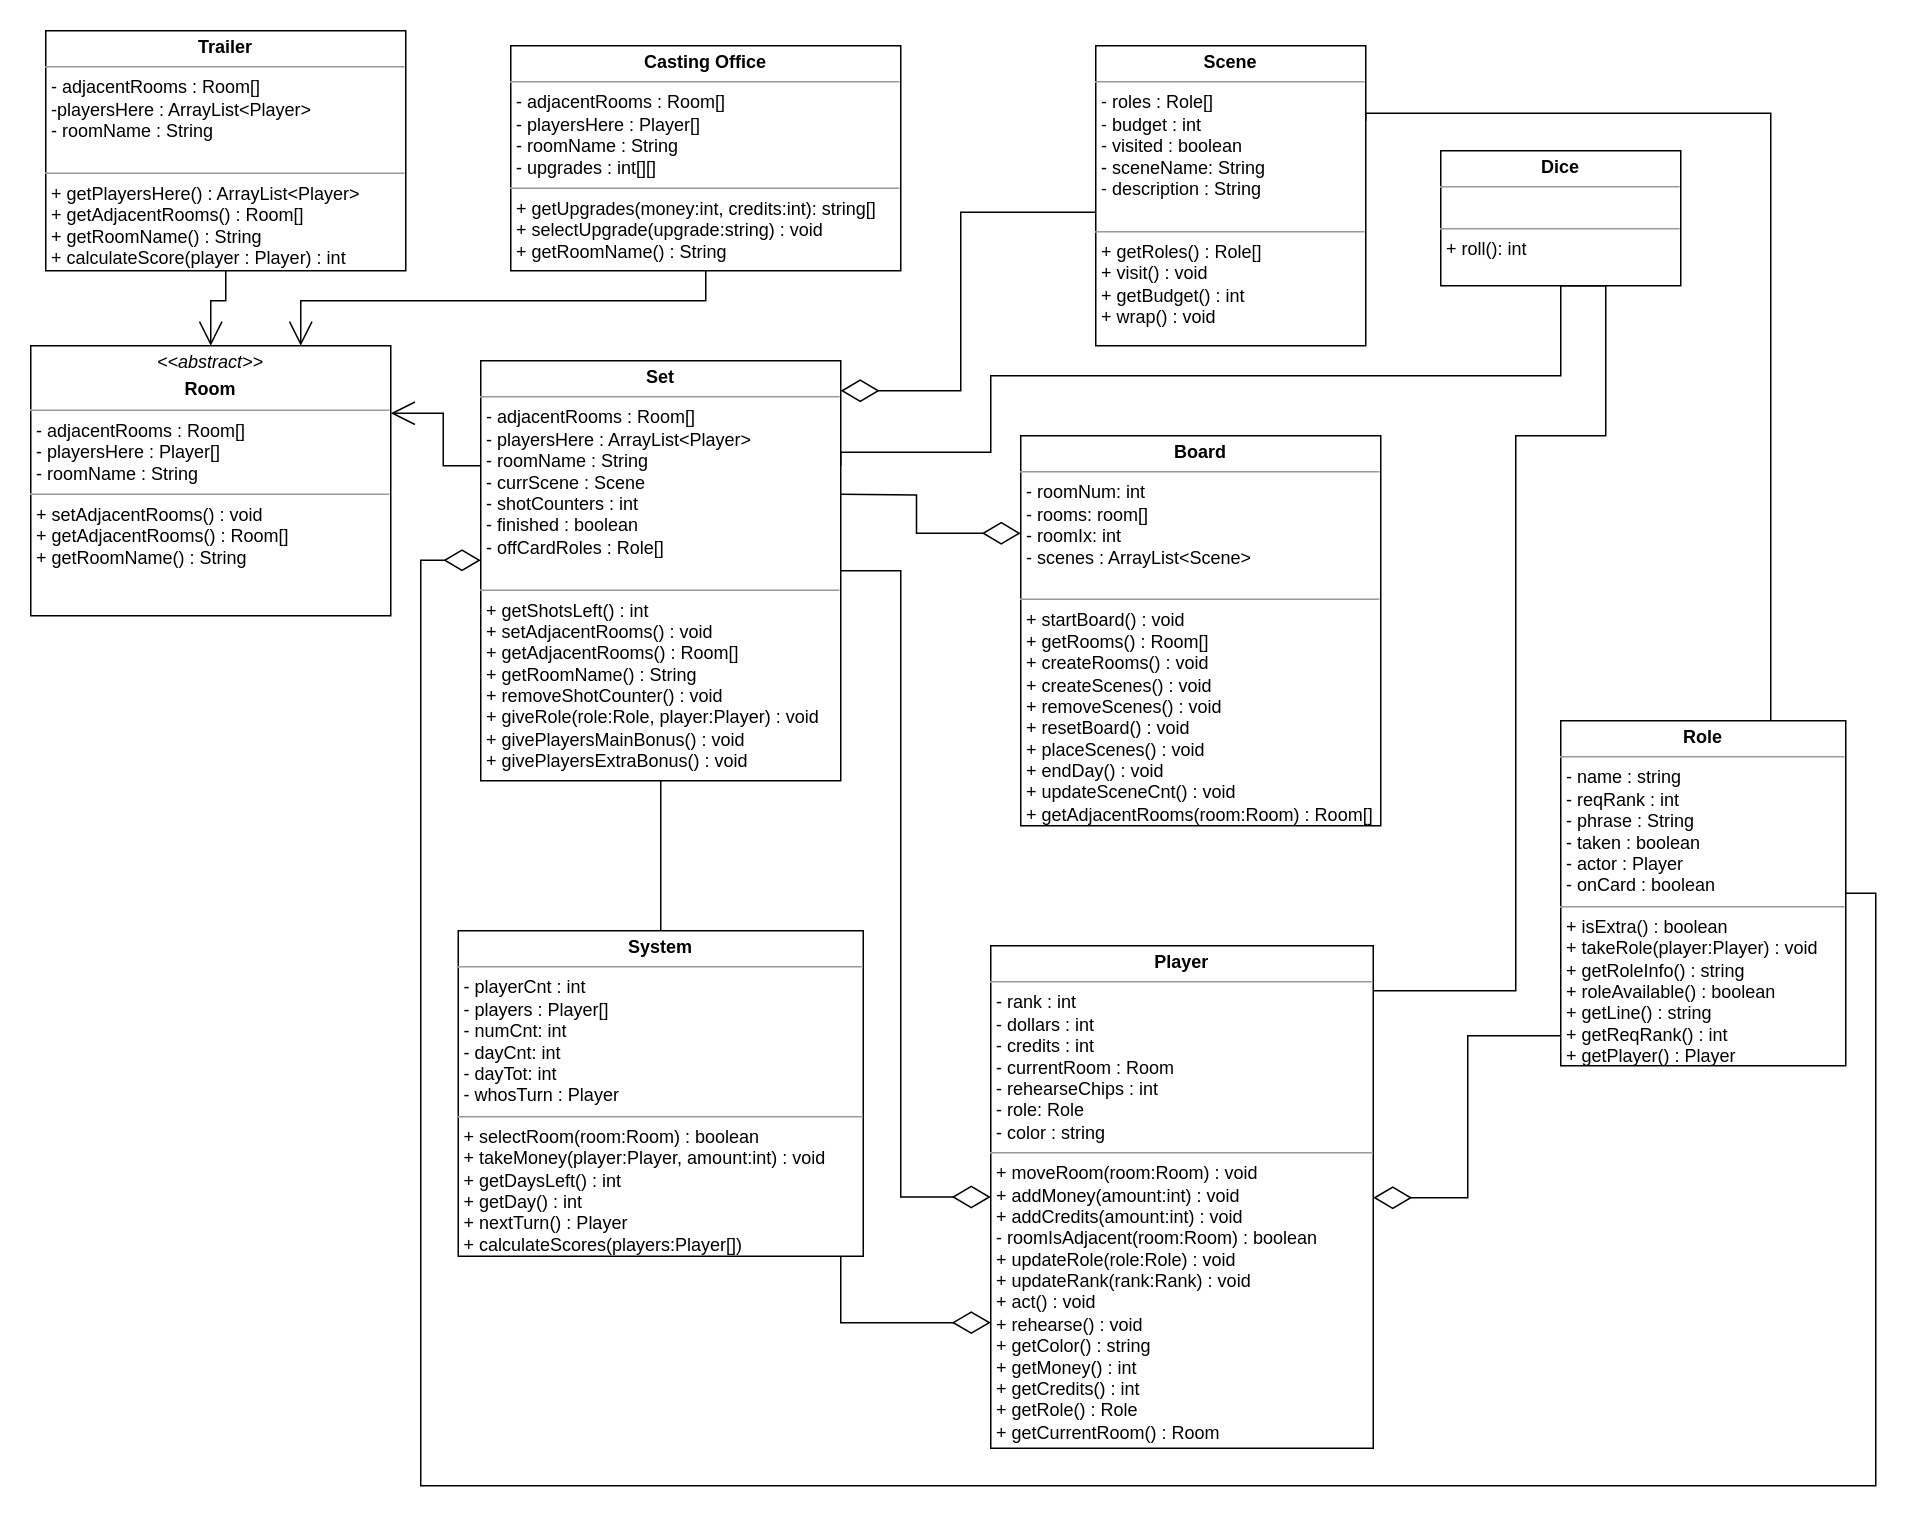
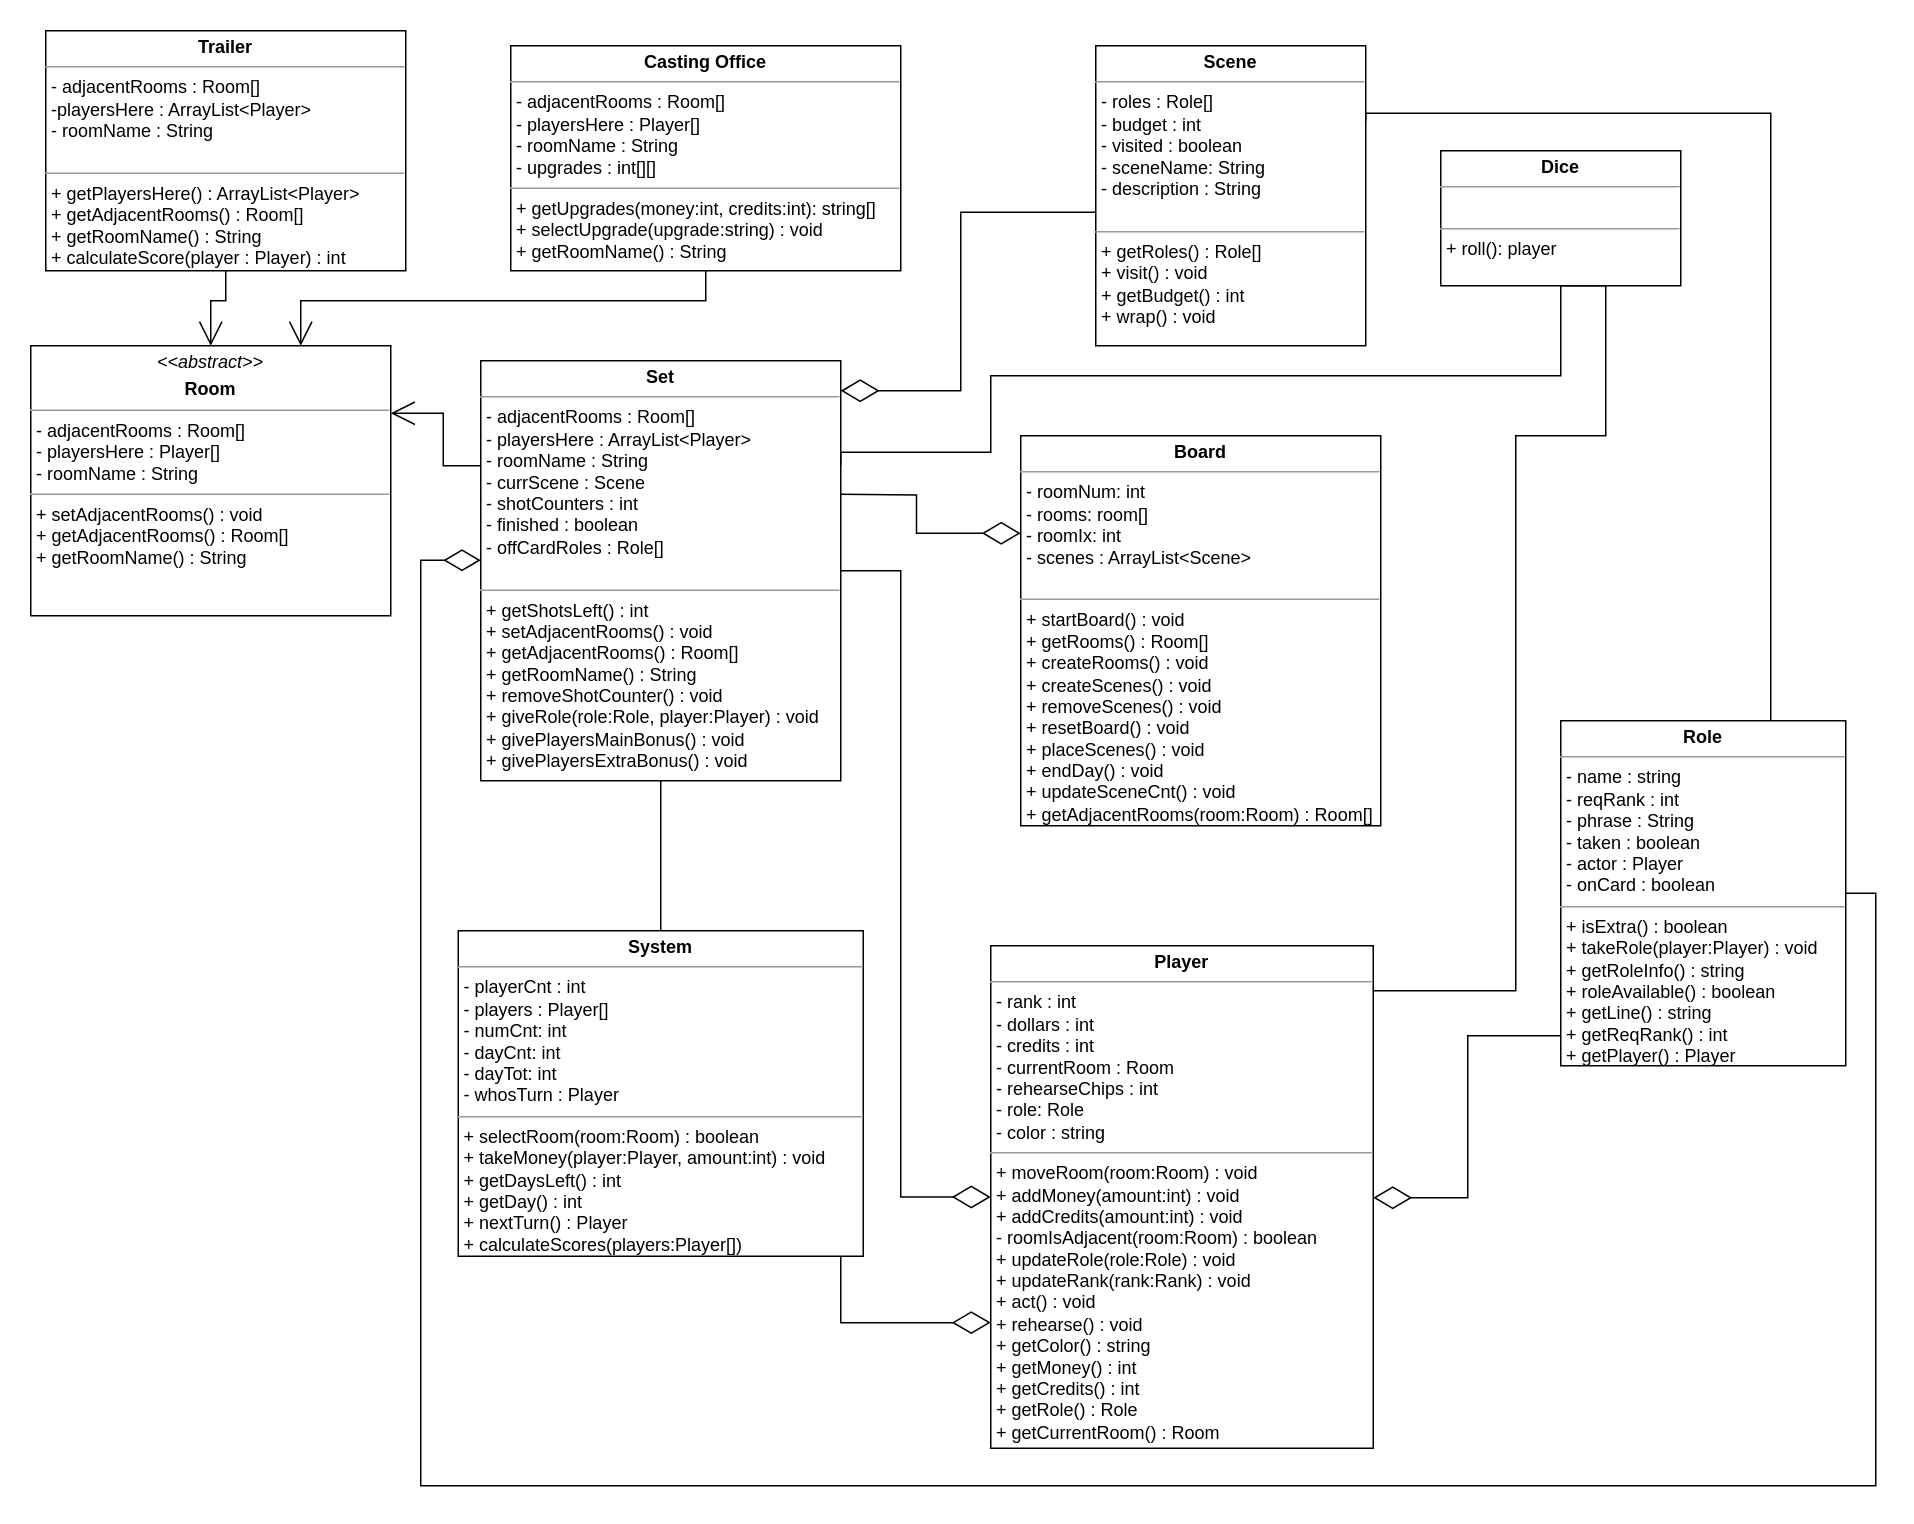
(1492, 172) -> (1507, 172)
